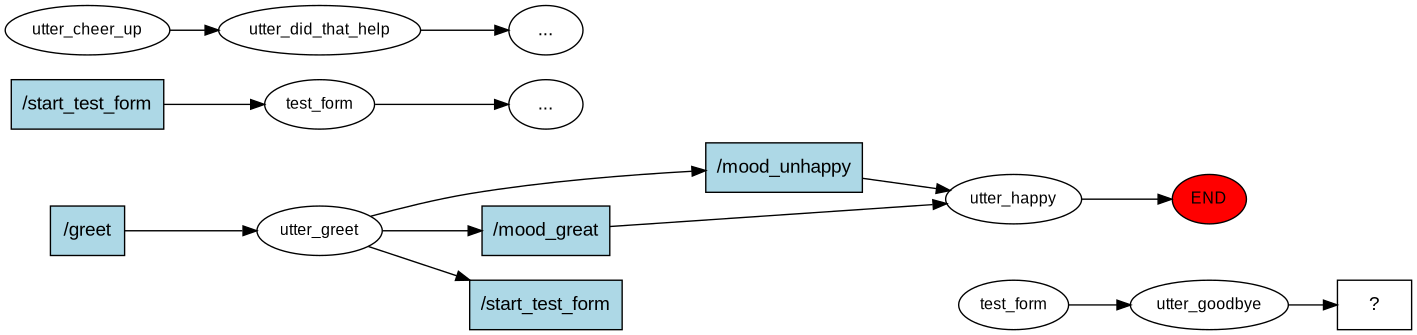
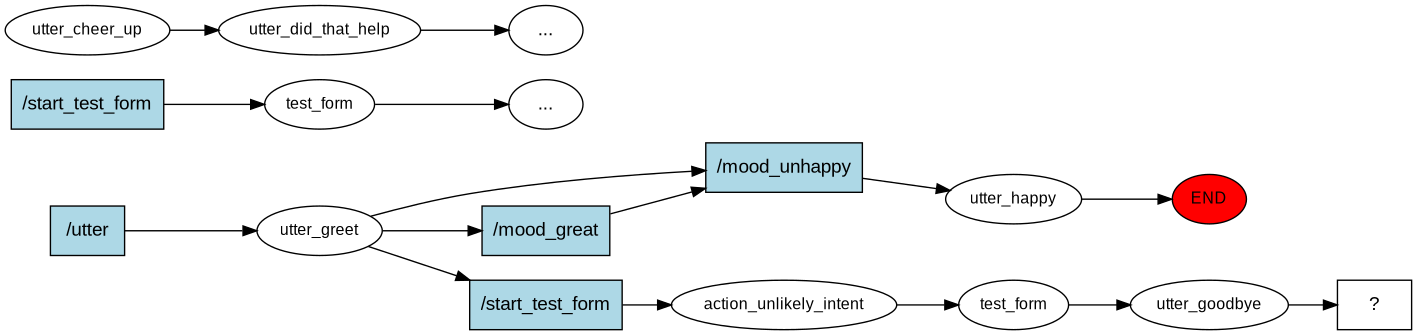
(771, 216) -> (651, 203)
(88, 231) -> (88, 231)
none -> (784, 305)
